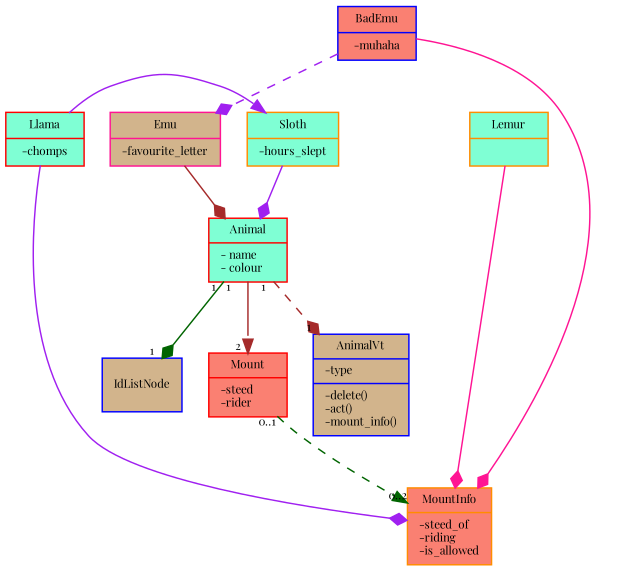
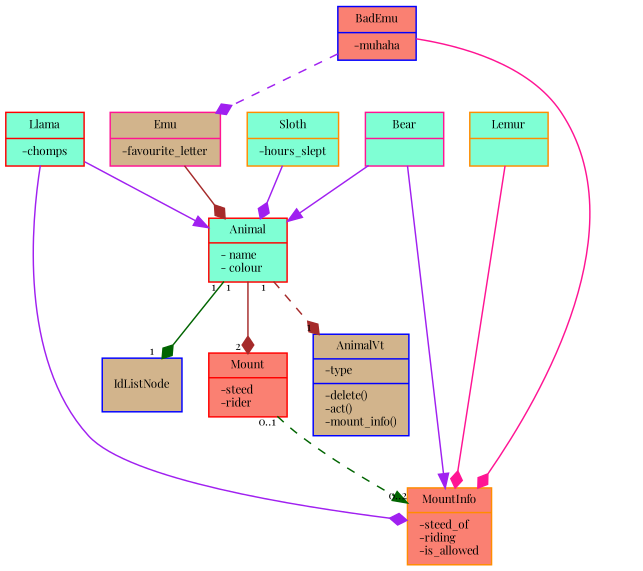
(159, 75) -> (140, 191)
none -> (405, 139)
(248, 309) -> (248, 309)
